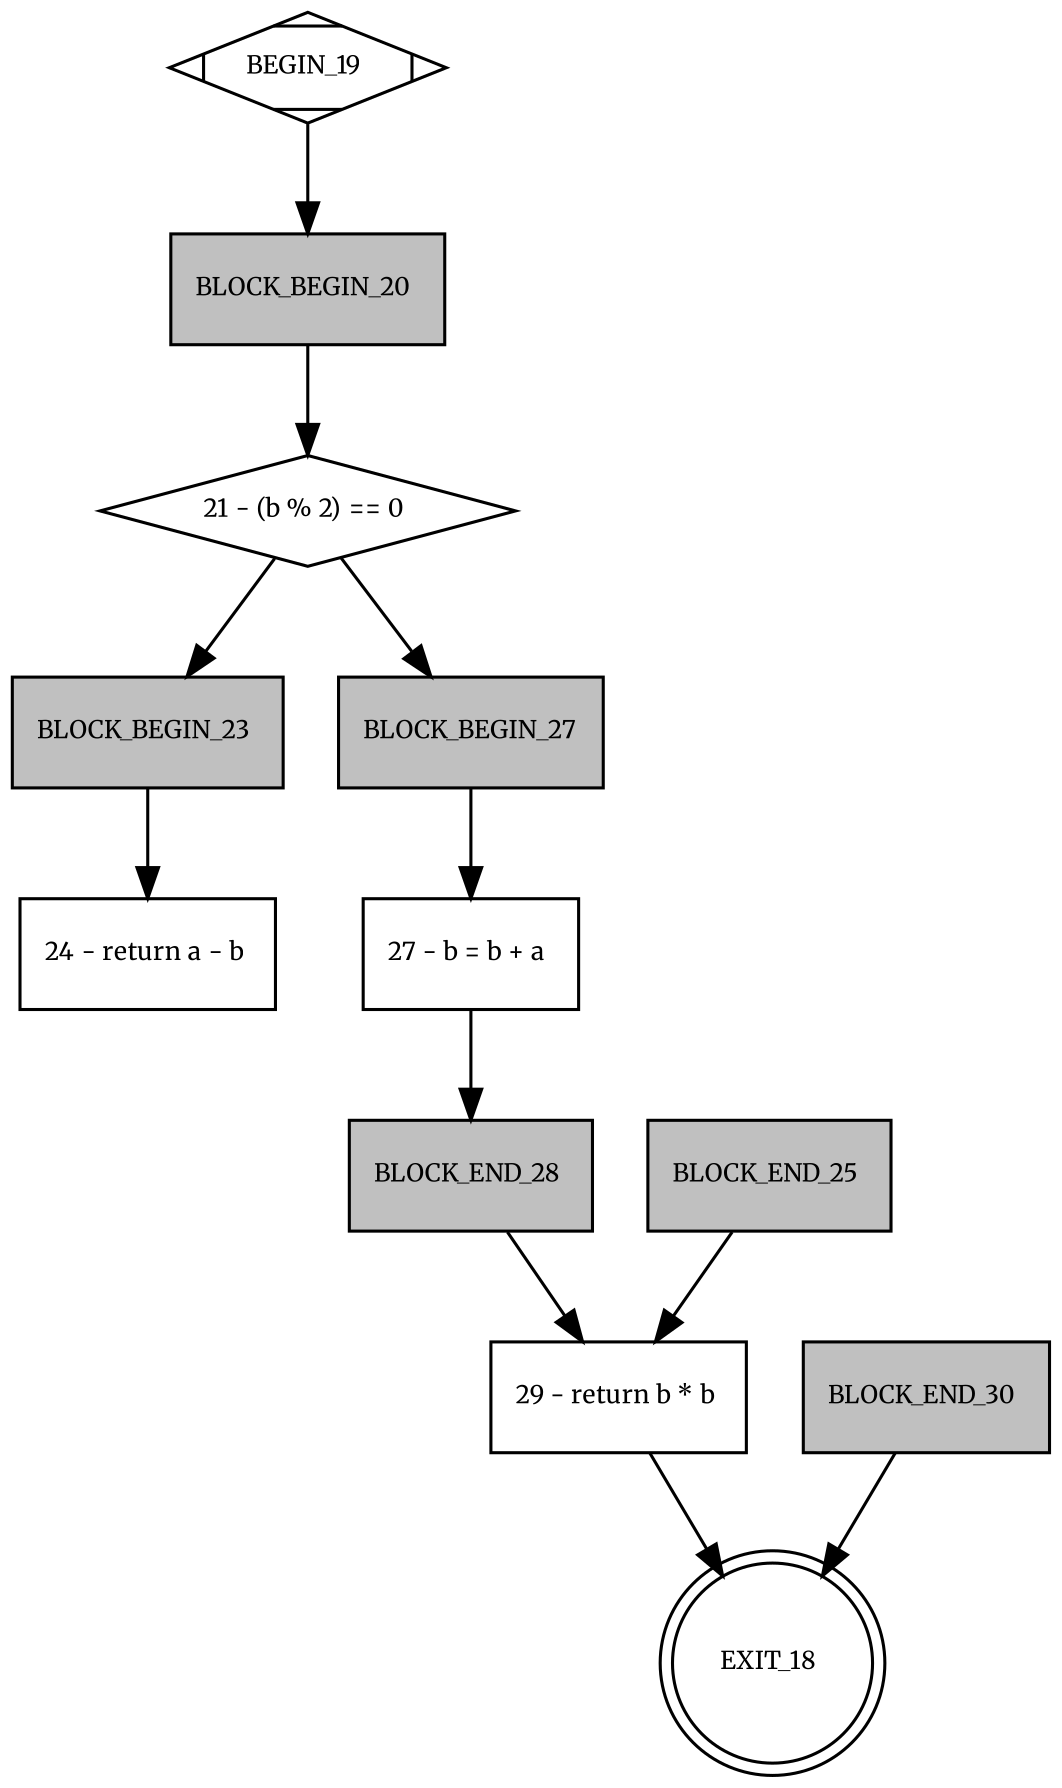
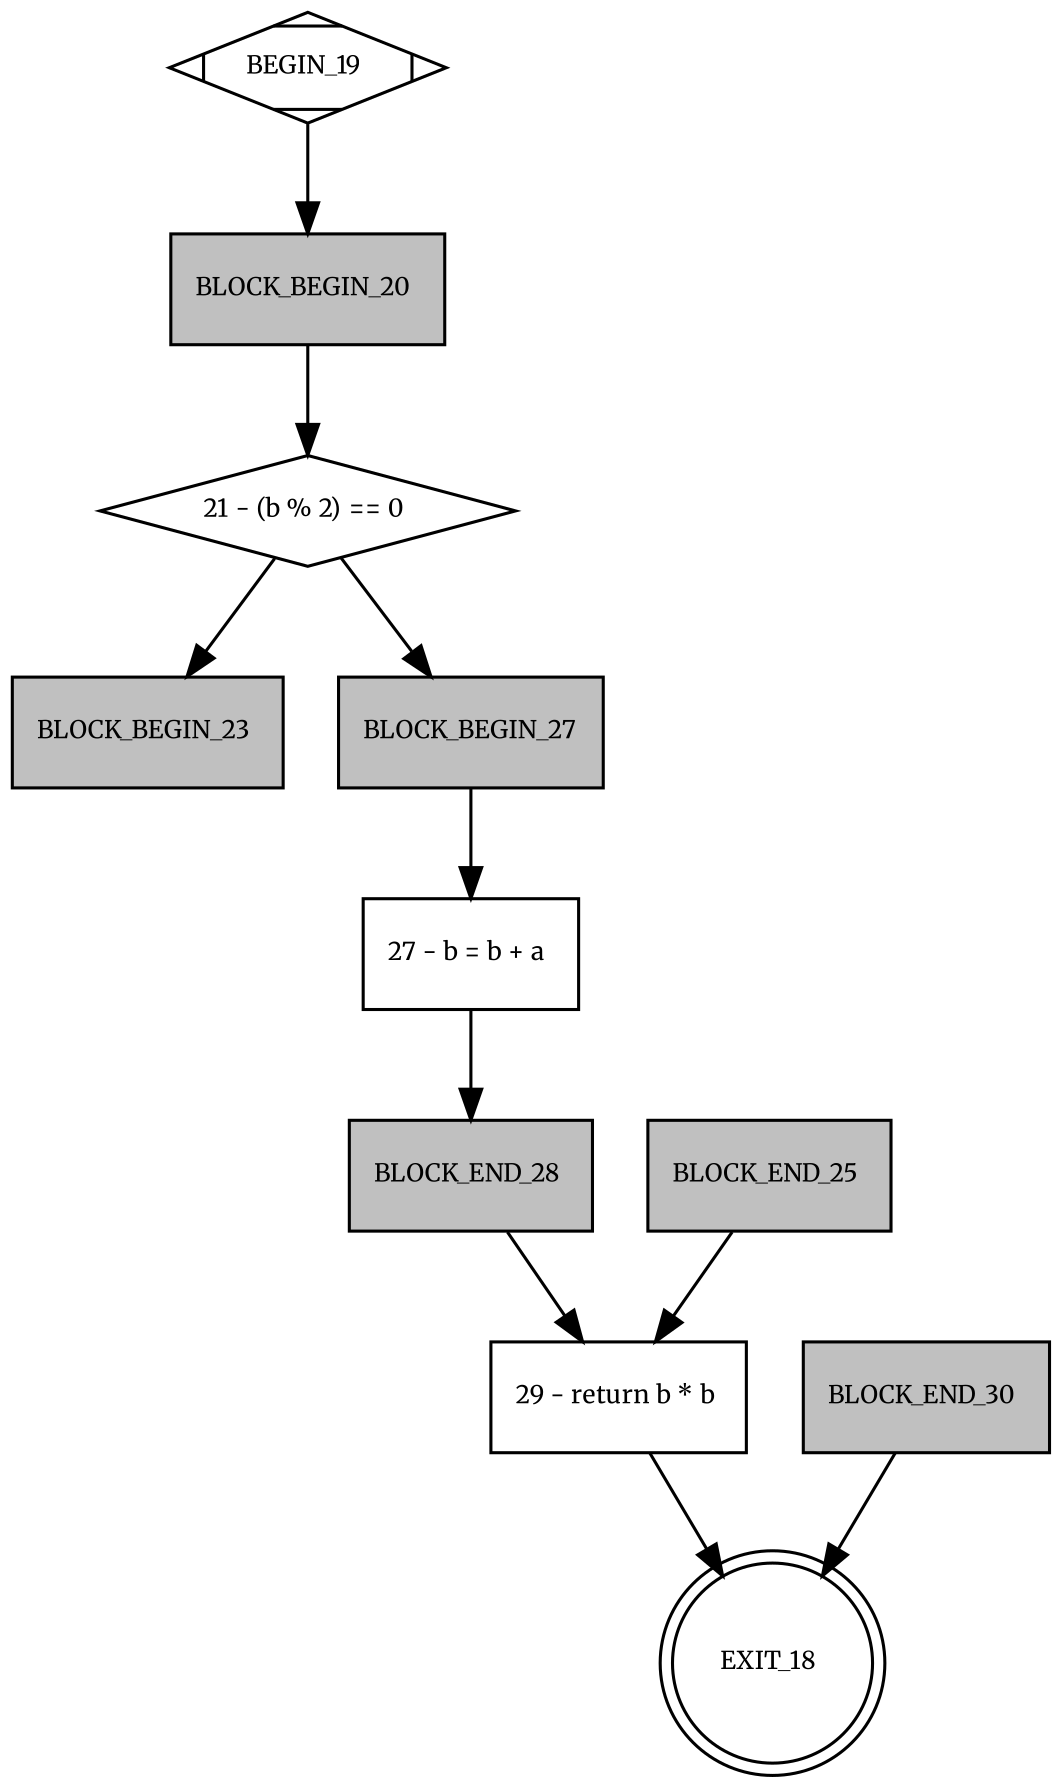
(148, 954) -> none
